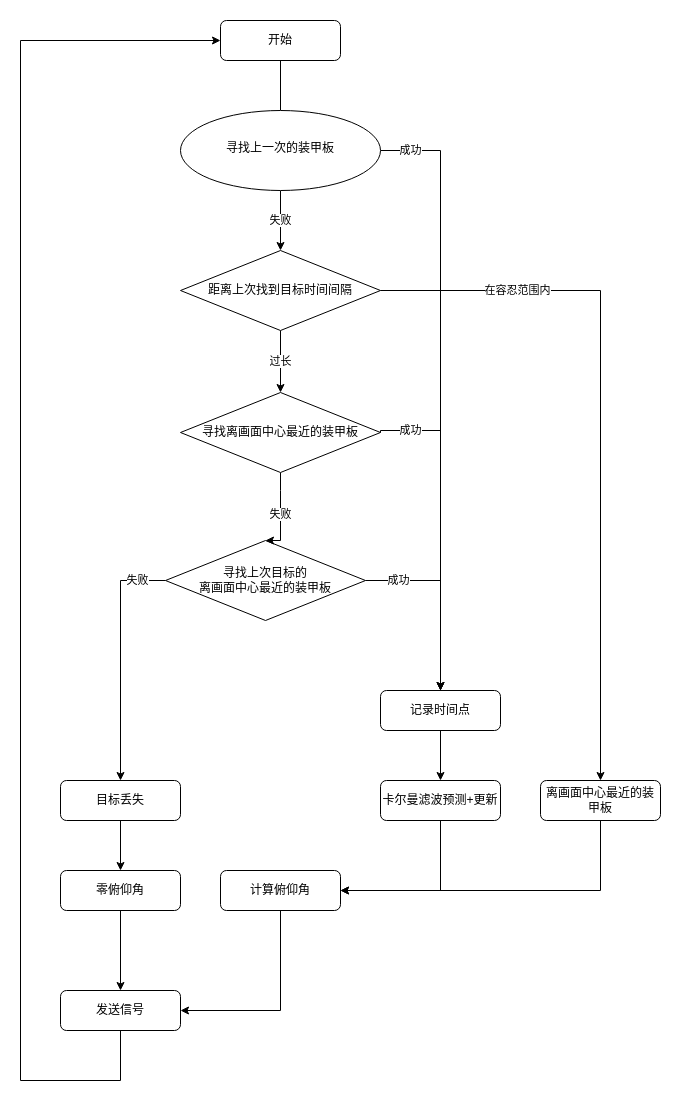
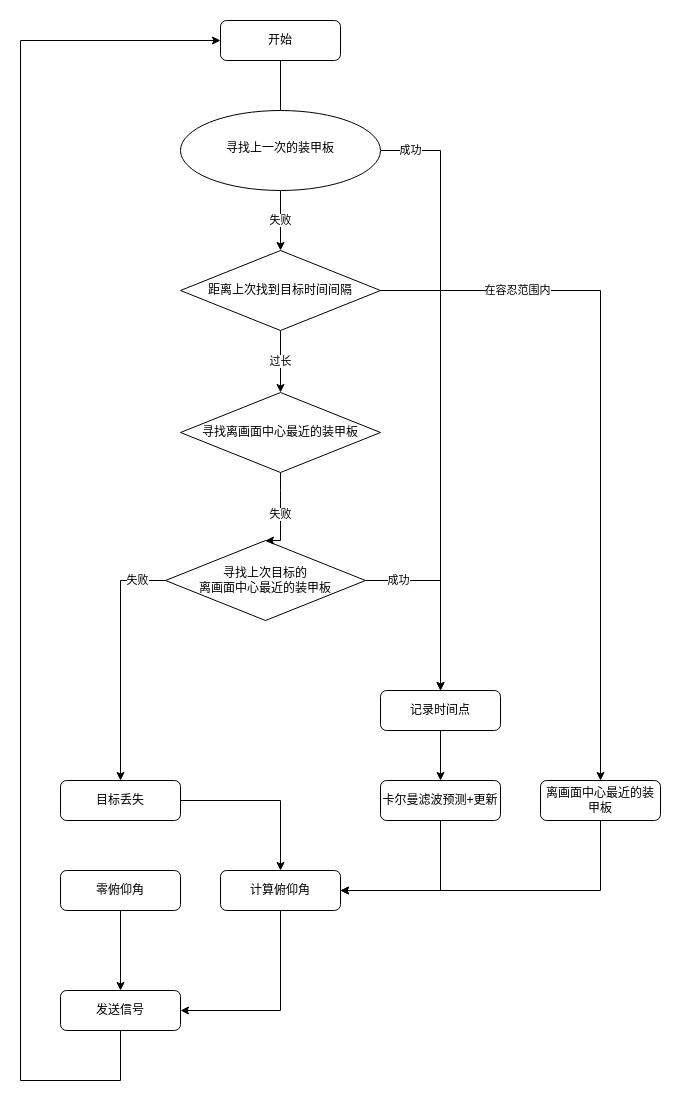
(409, 431) -> none
(121, 842) -> (262, 801)
